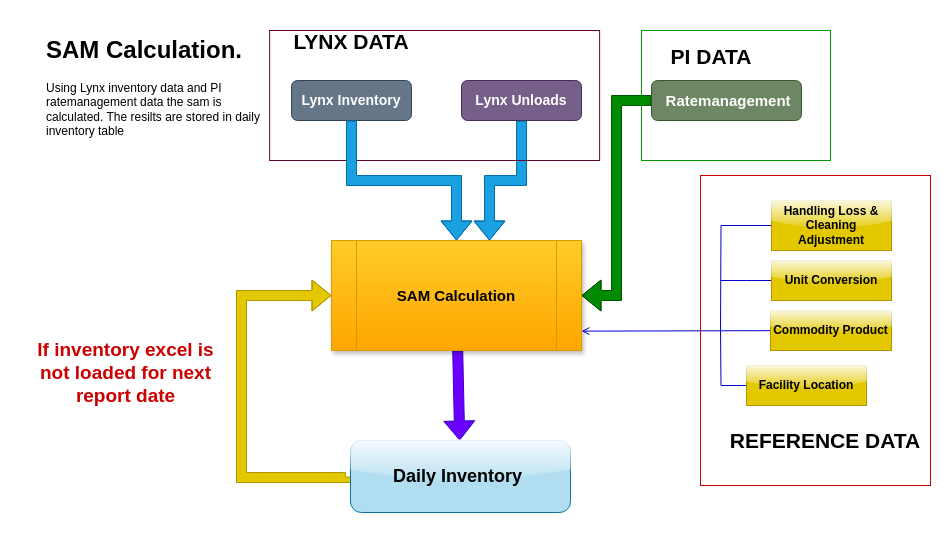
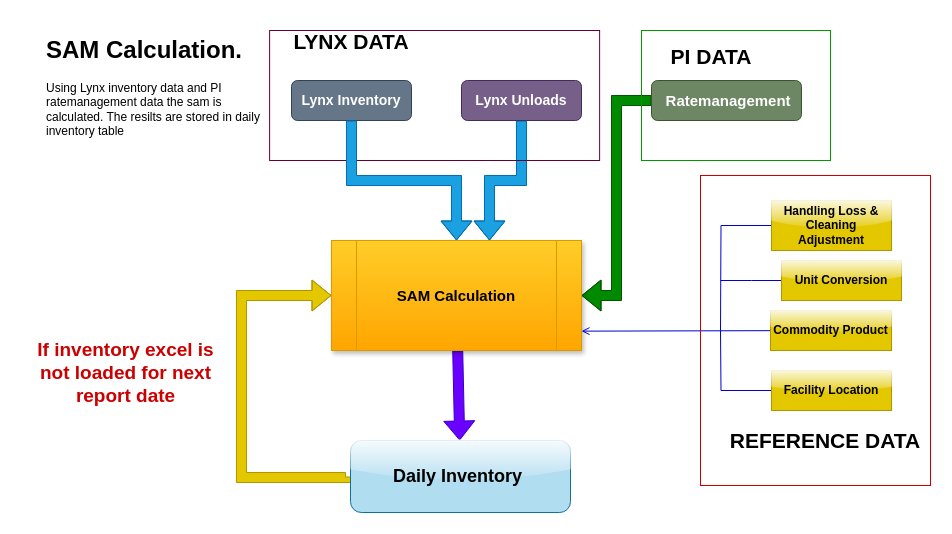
(832, 281) -> (842, 281)
(807, 386) -> (832, 391)
